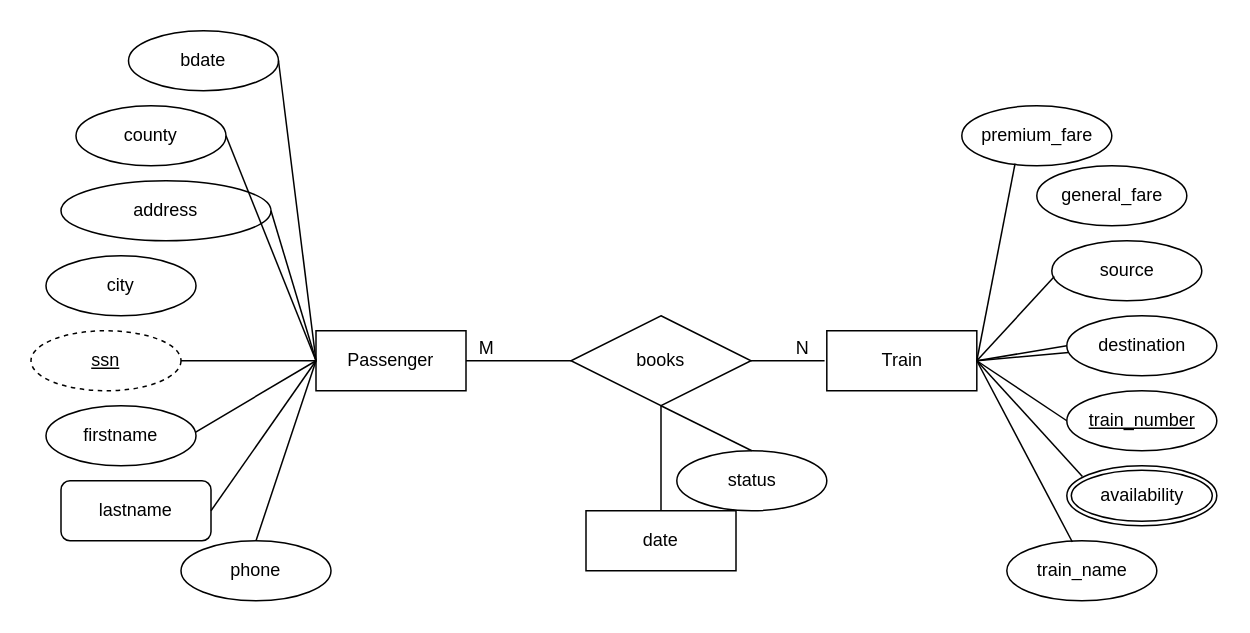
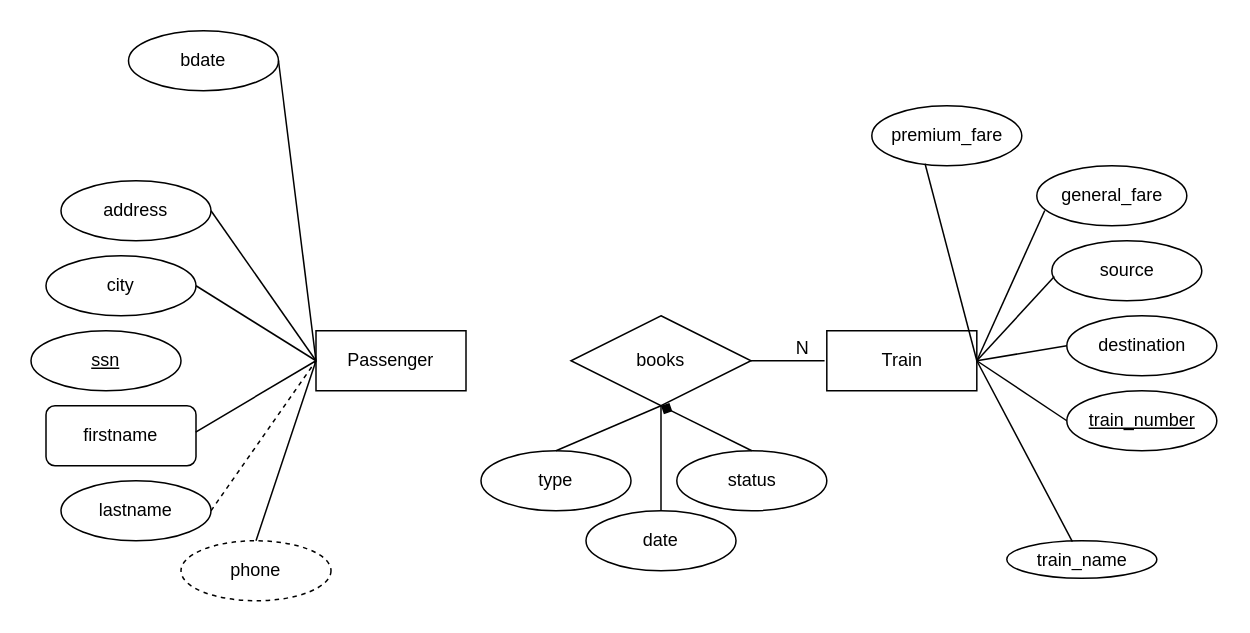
(151, 136) -> none
(1037, 136) -> (947, 136)
(166, 211) -> (136, 211)
(266, 236) -> none
none -> (254, 322)
(1028, 356) -> (1012, 283)
(106, 361) -> (106, 361)
(245, 361) -> none
(518, 361) -> none
(667, 409) -> (672, 411)
(1032, 422) -> none
none -> (606, 429)
(121, 436) -> (121, 436)
(261, 439) -> (261, 439)
none -> (556, 481)
(1142, 496) -> none
(136, 511) -> (136, 511)
(661, 541) -> (661, 541)
(256, 571) -> (256, 571)
(1082, 571) -> (1082, 560)
